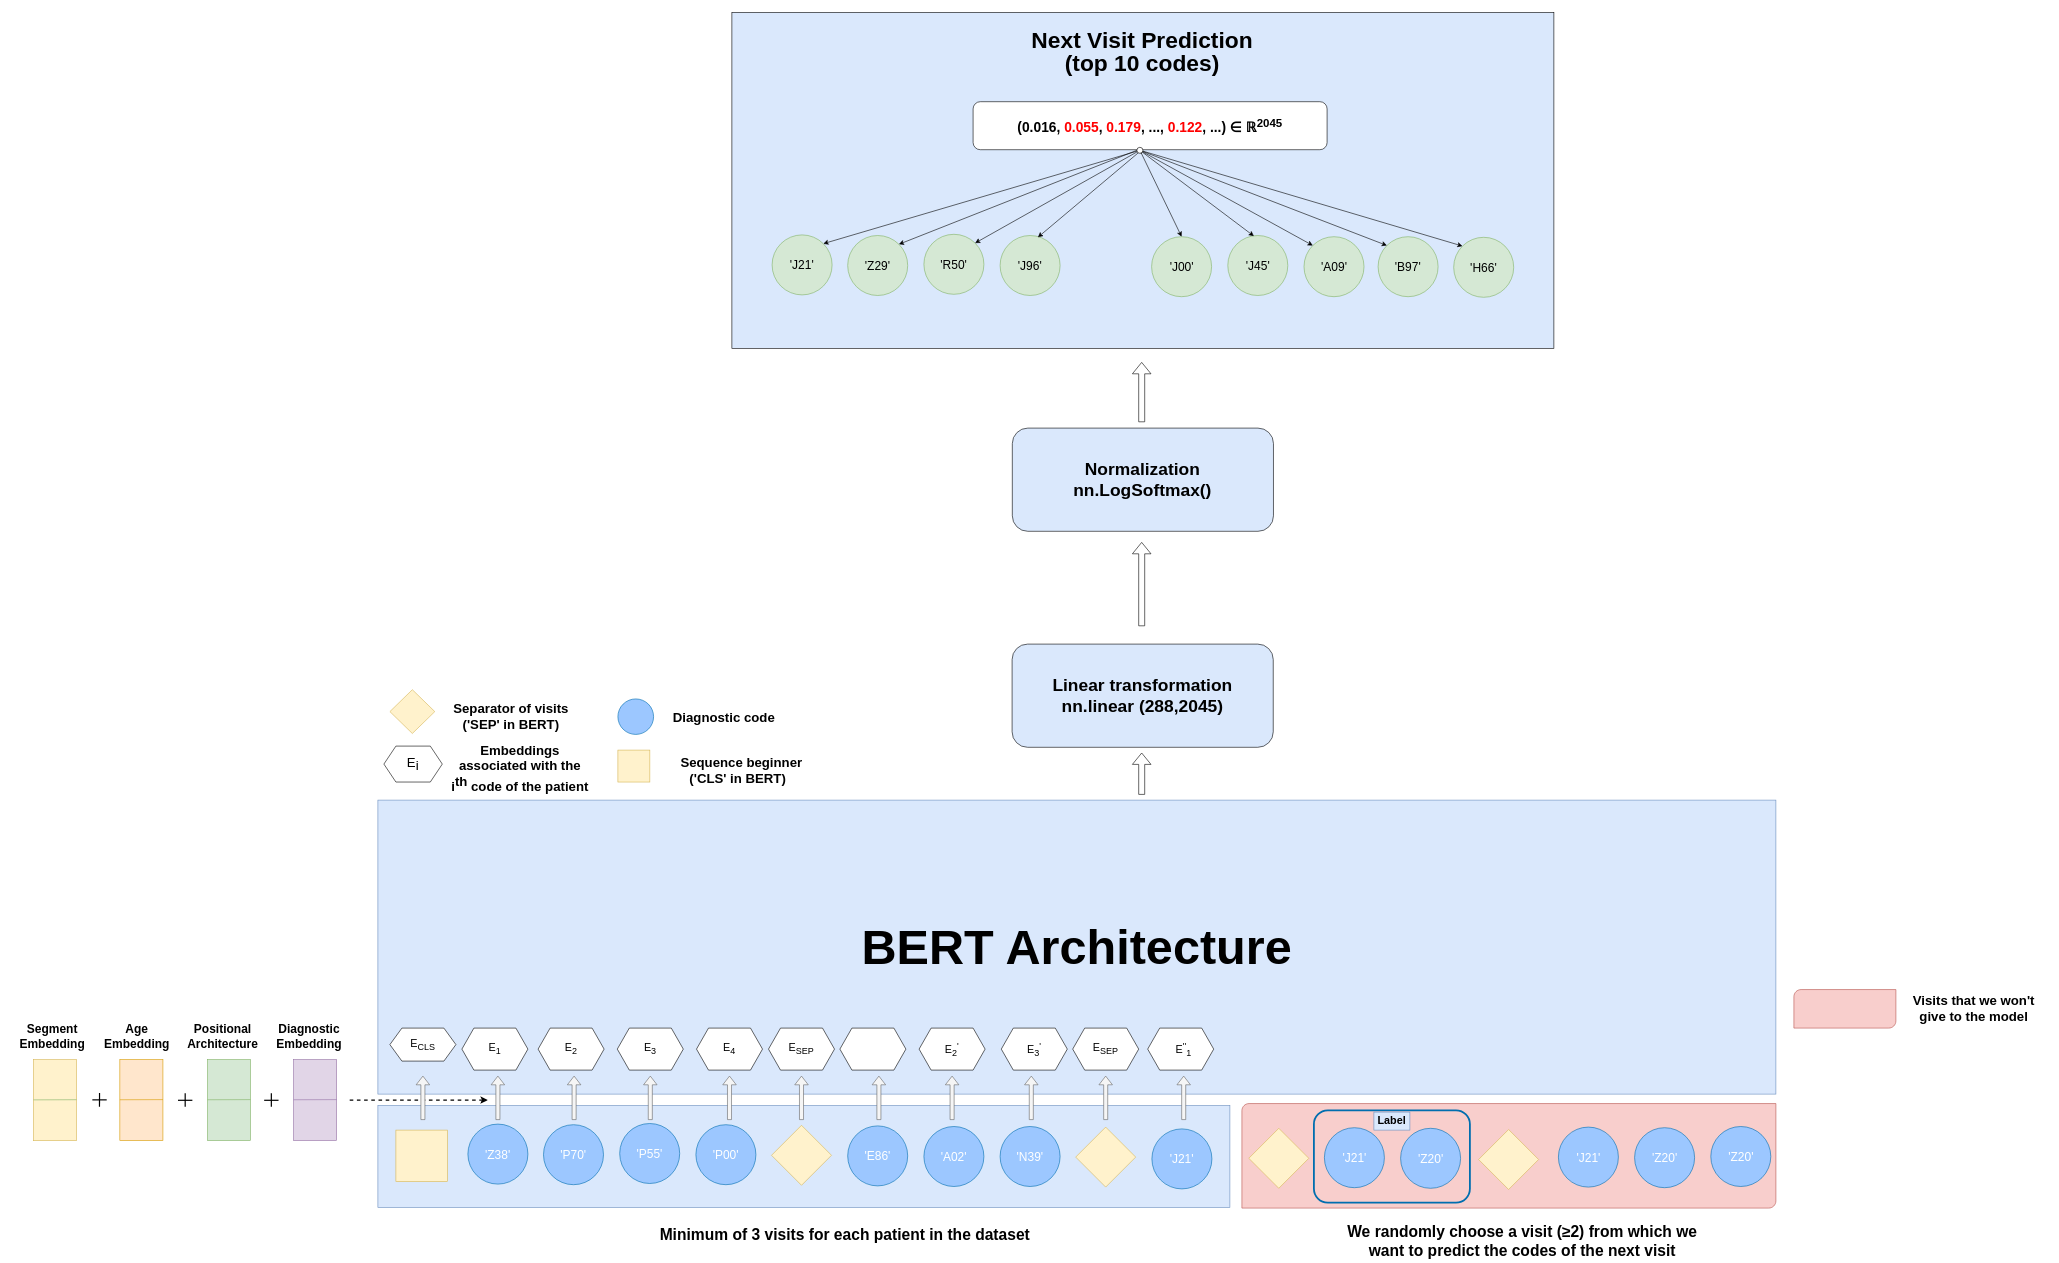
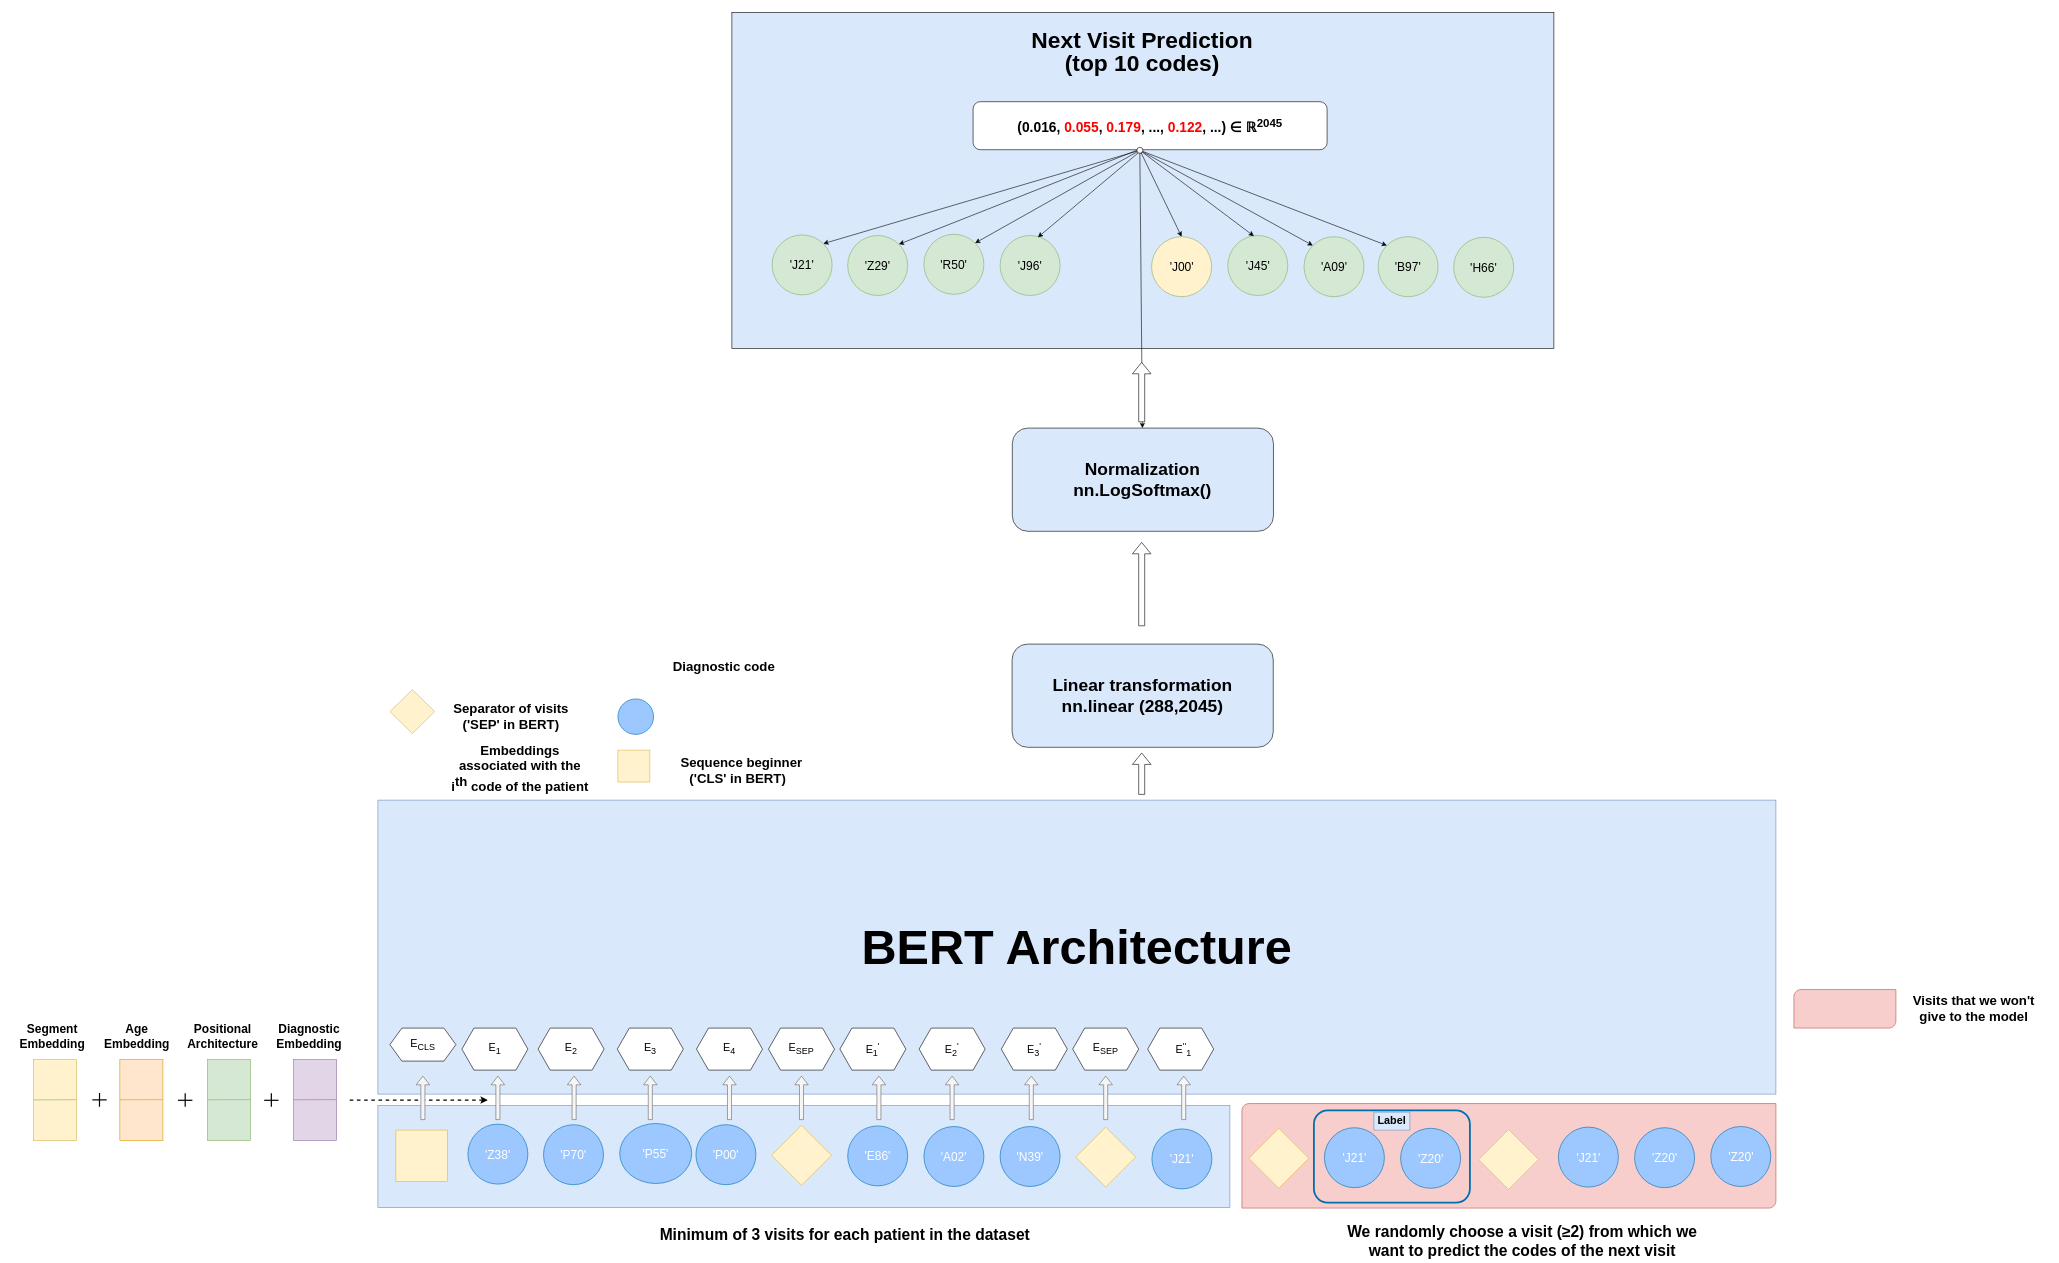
(1306, 200) -> (1140, 223)
(1181, 267) -> (1181, 267)
(724, 716) -> (724, 665)
(413, 764) -> none
none -> (873, 1049)
(650, 1154) -> (656, 1154)
